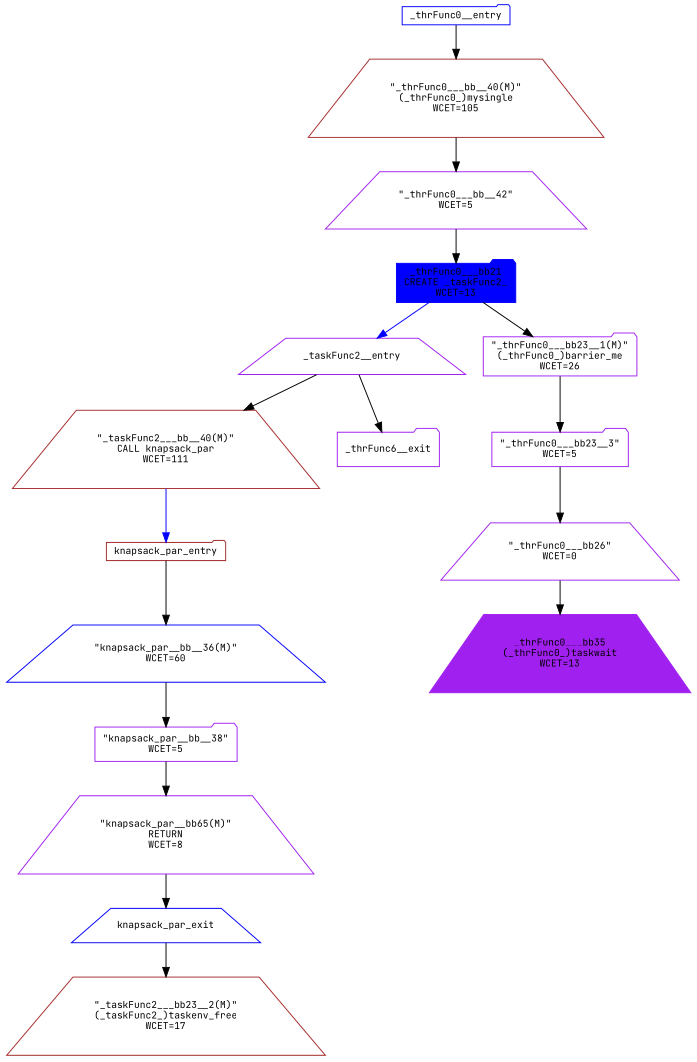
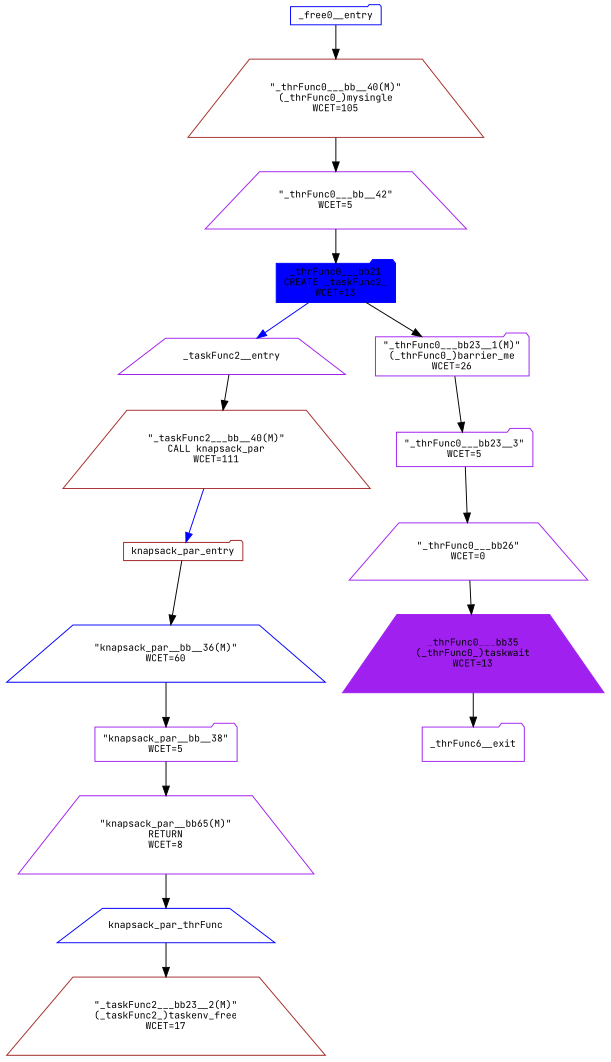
(456, 16) -> (336, 16)
(369, 399) -> (473, 705)
(166, 926) -> (166, 926)
